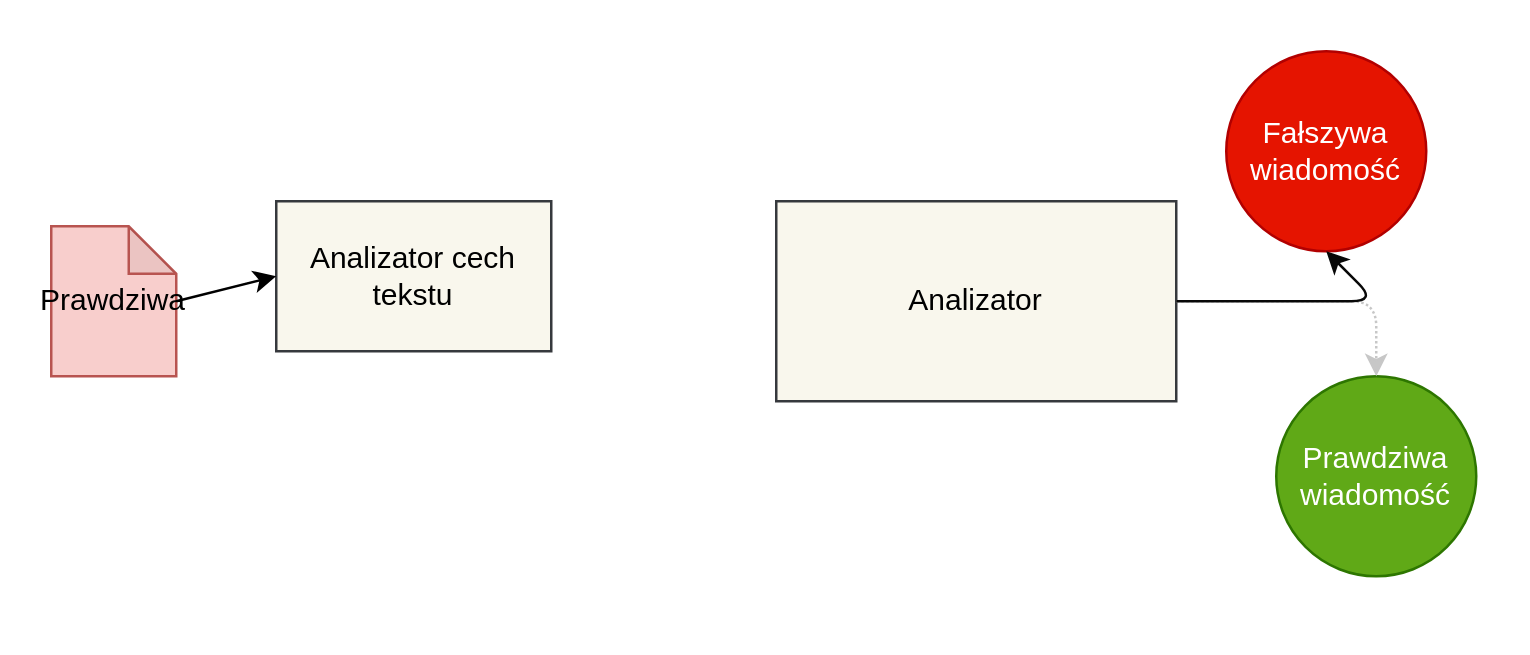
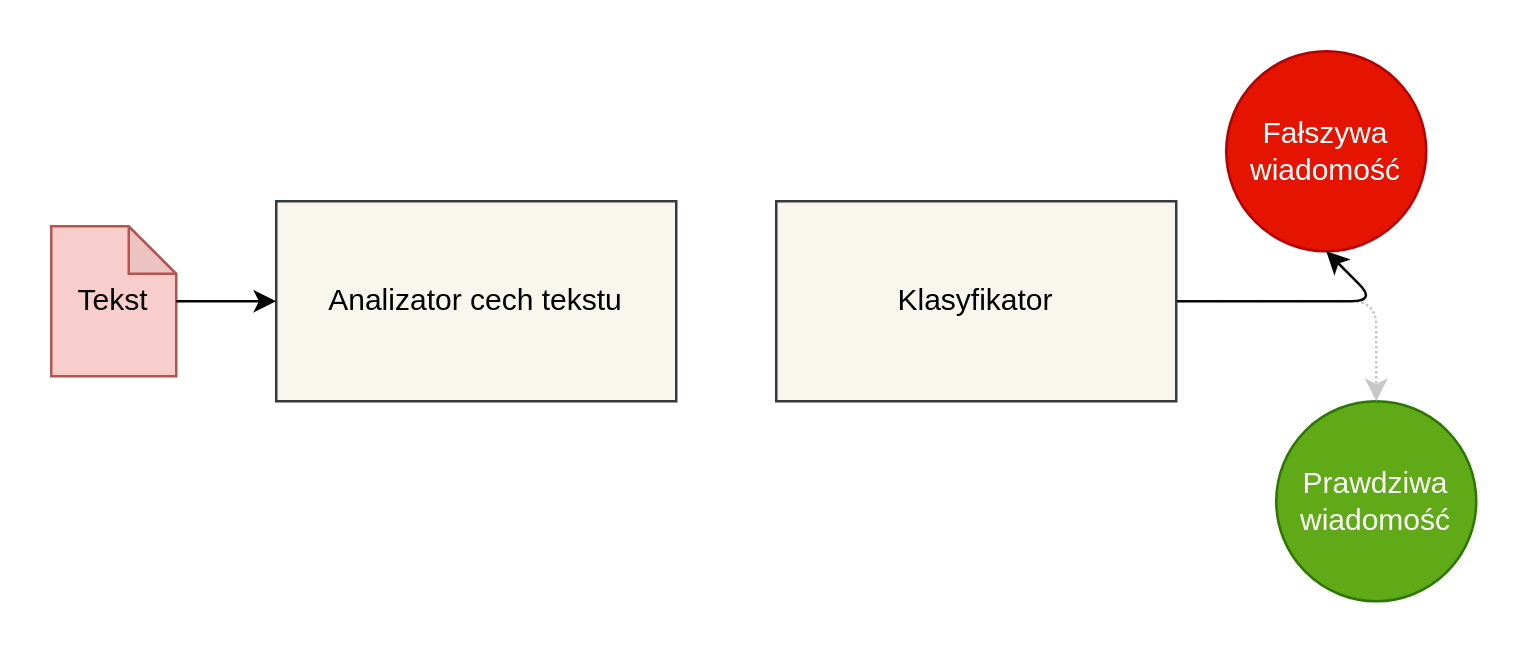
(414, 276) -> (476, 301)
(114, 301) -> (114, 301)
(976, 301) -> (976, 301)
(1376, 476) -> (1376, 501)
